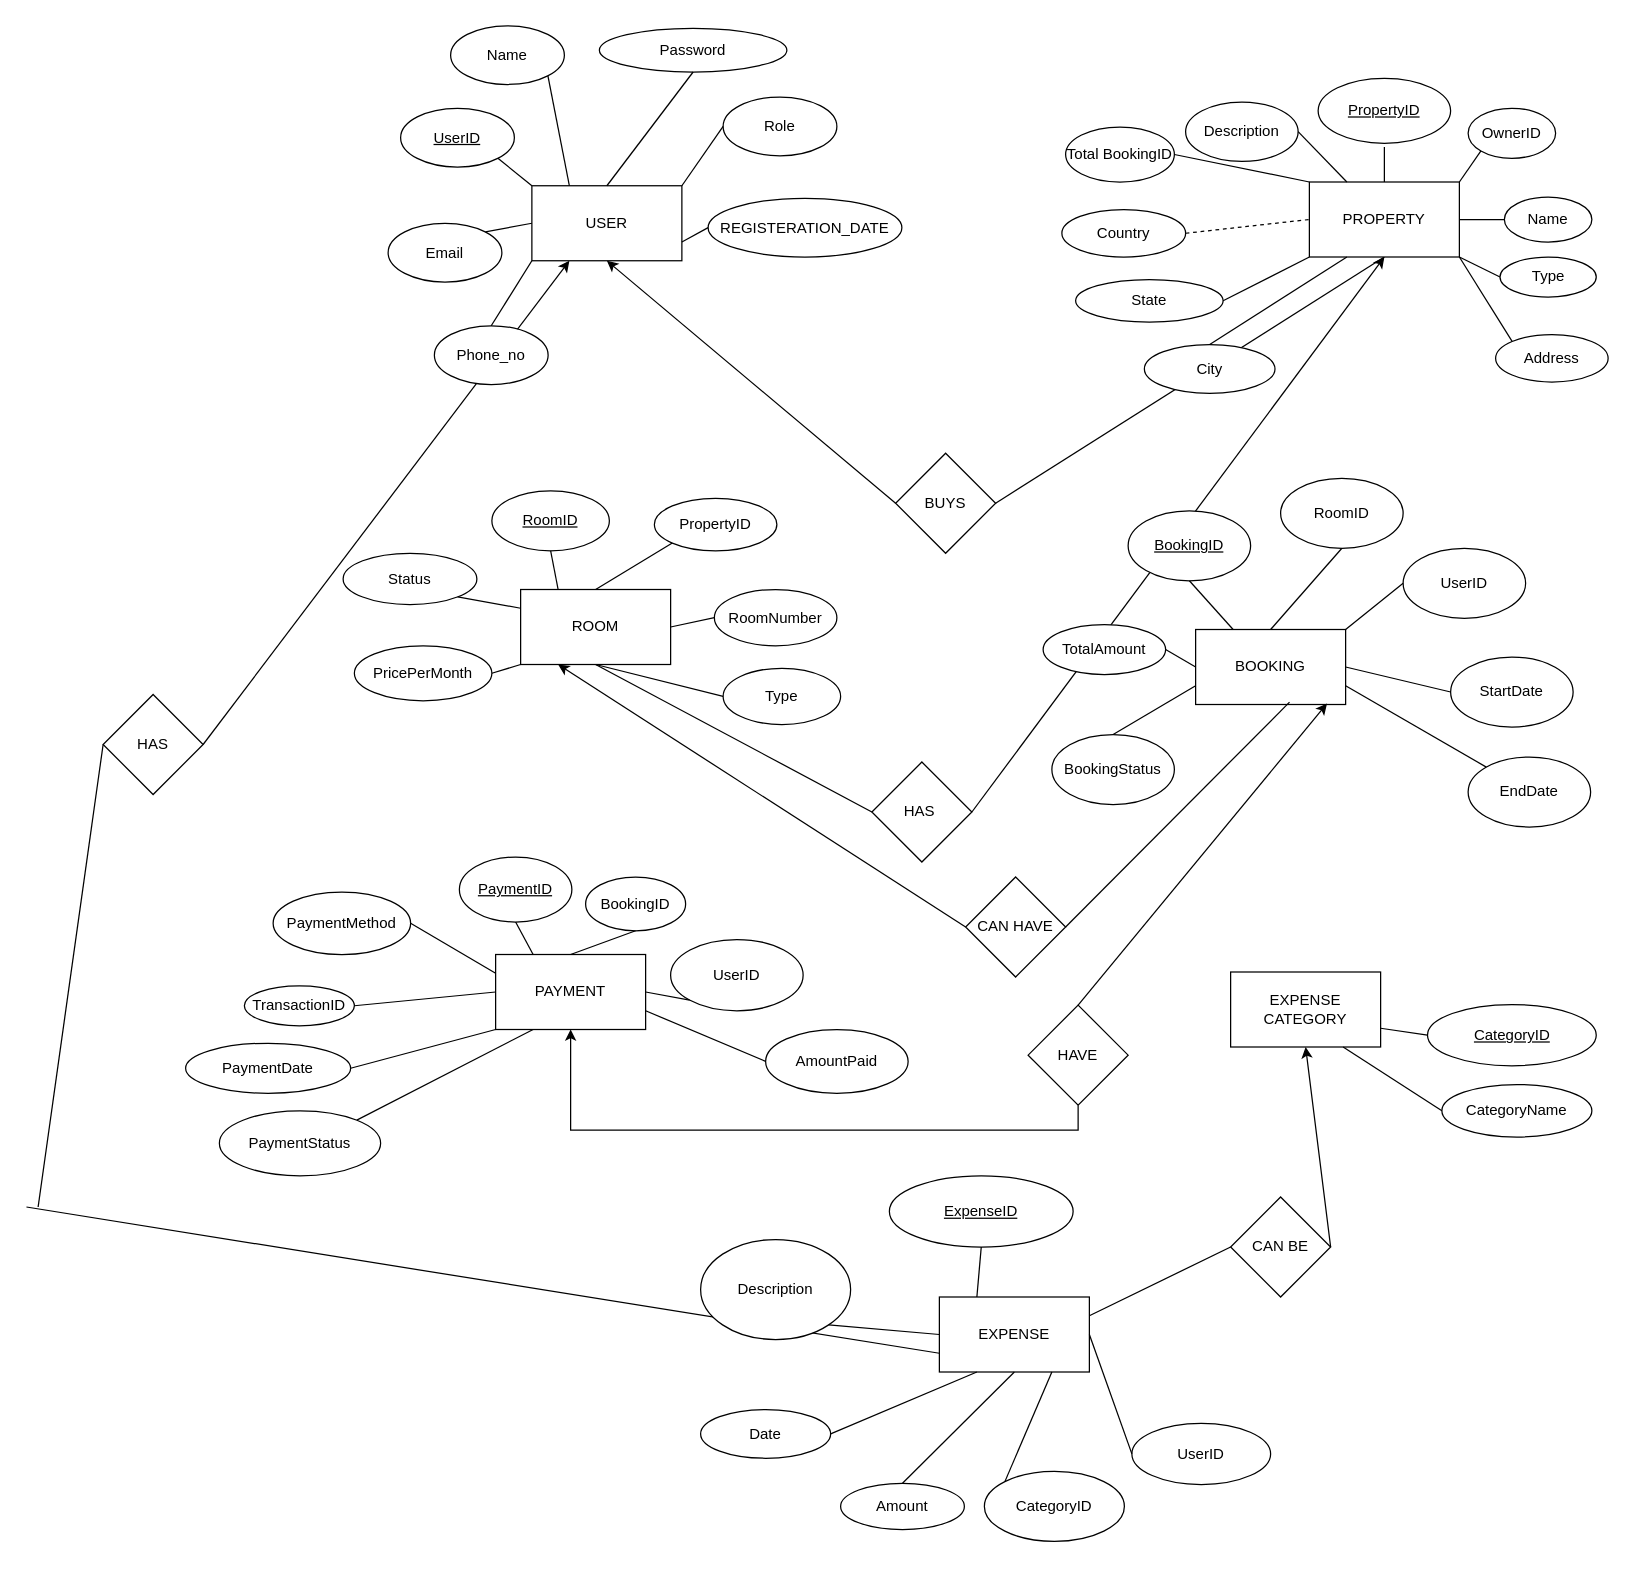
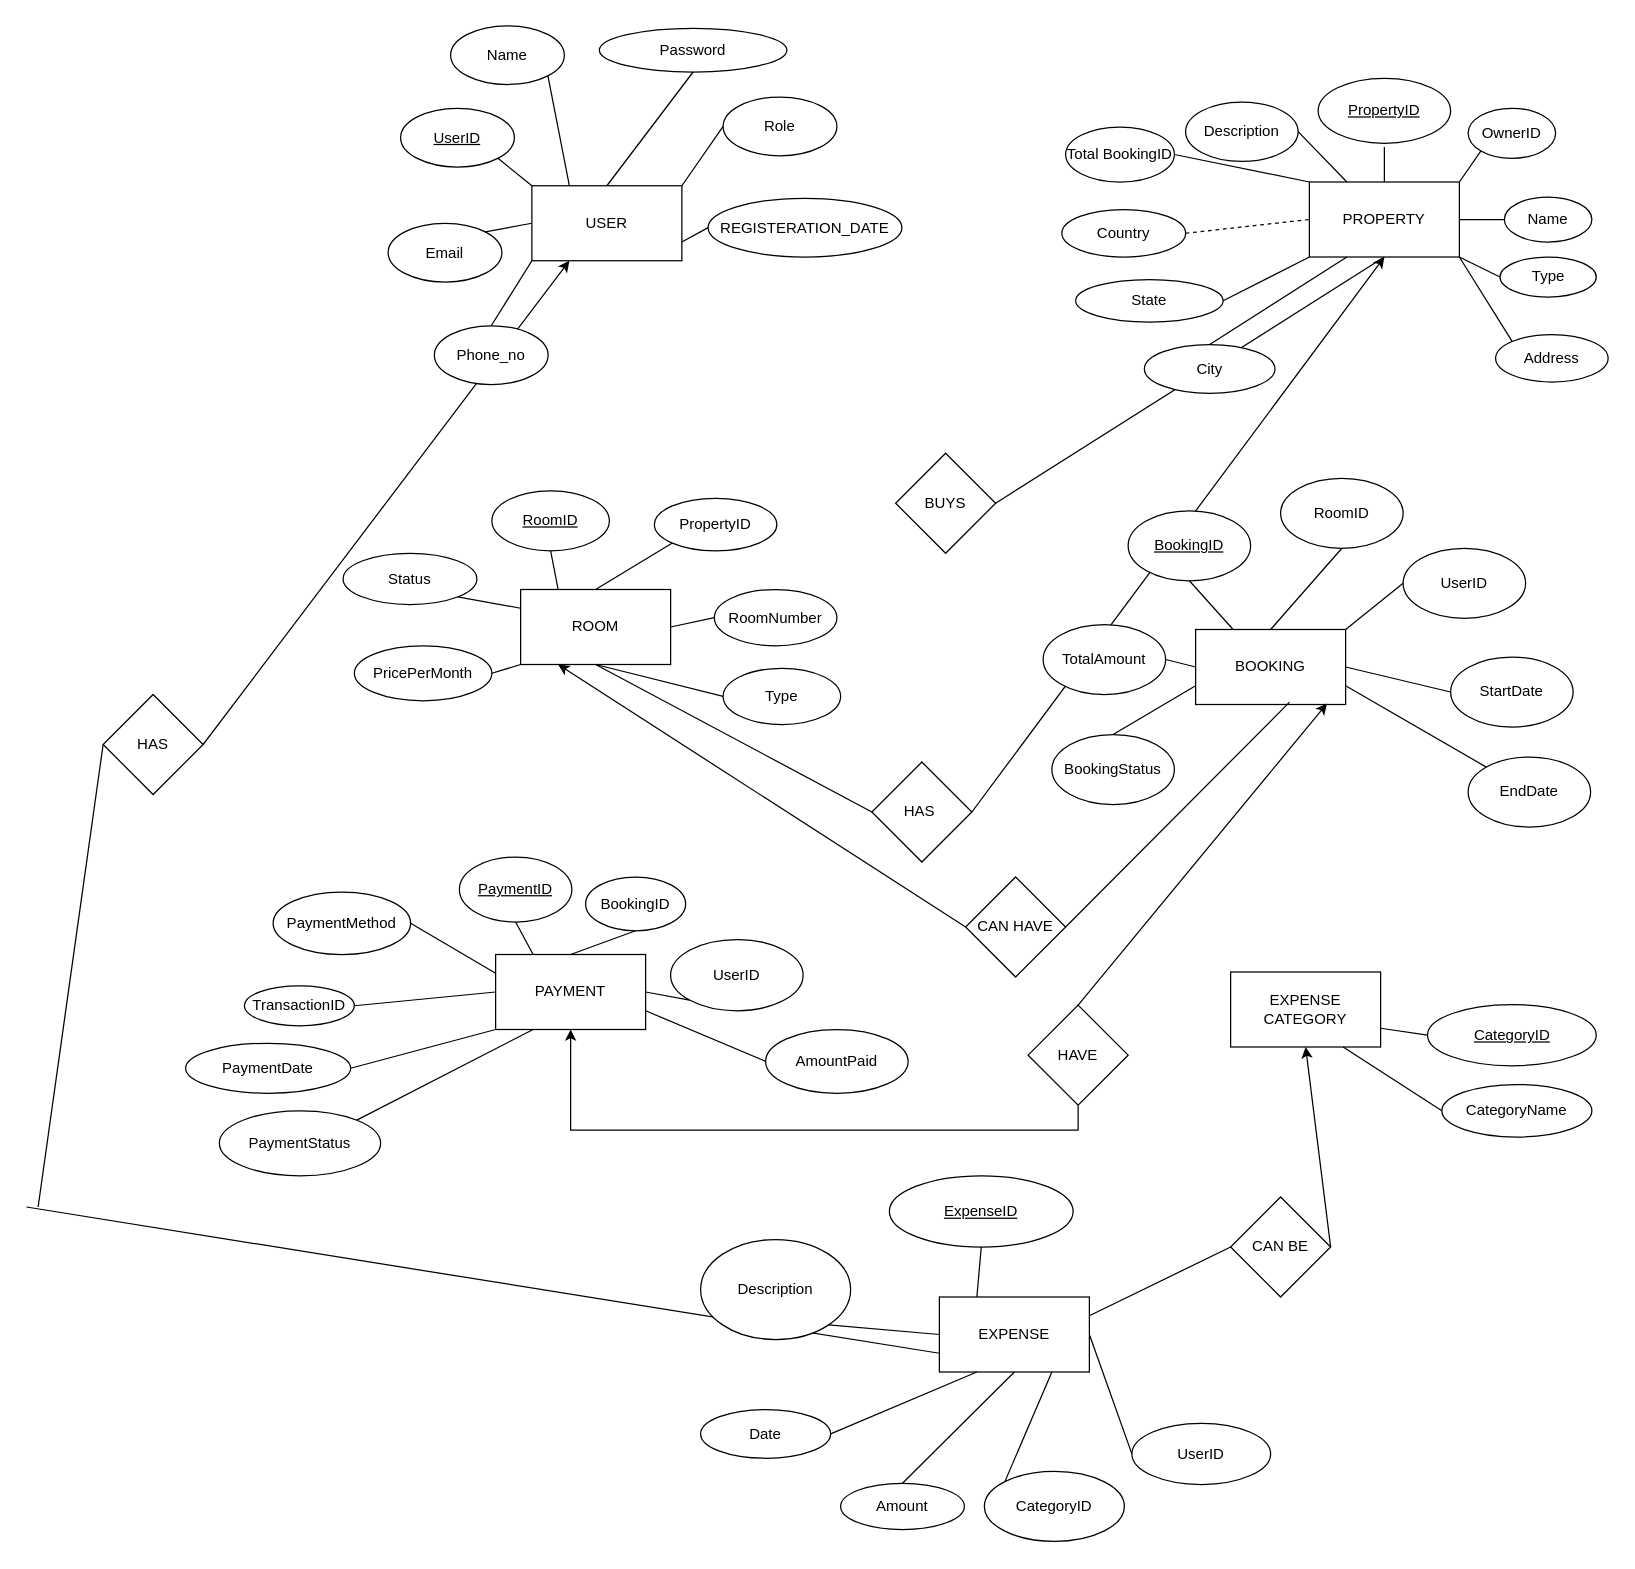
(755, 385) -> none
(1104, 649) -> (1104, 659)
